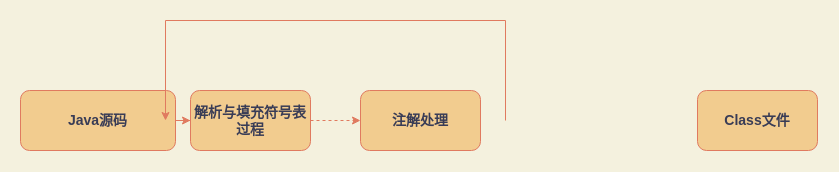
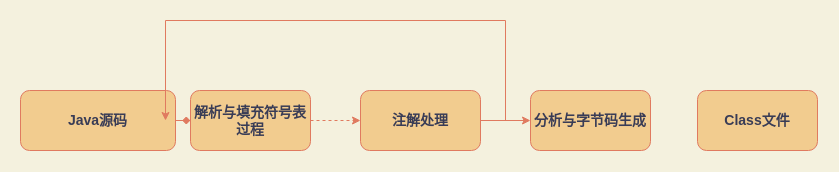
(182, 121) -> (182, 121)
none -> (502, 121)
none -> (591, 121)
